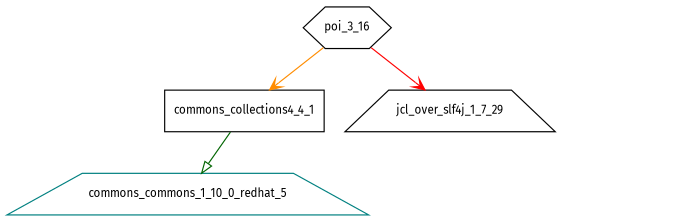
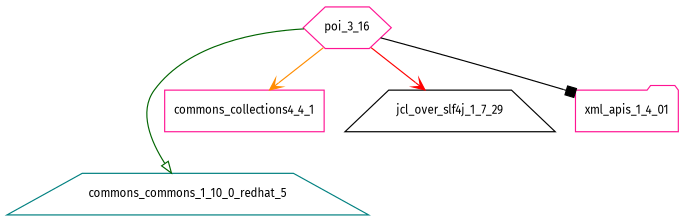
(347, 28) -> (347, 28)
(244, 111) -> (244, 111)
none -> (627, 111)
(219, 148) -> (187, 61)
